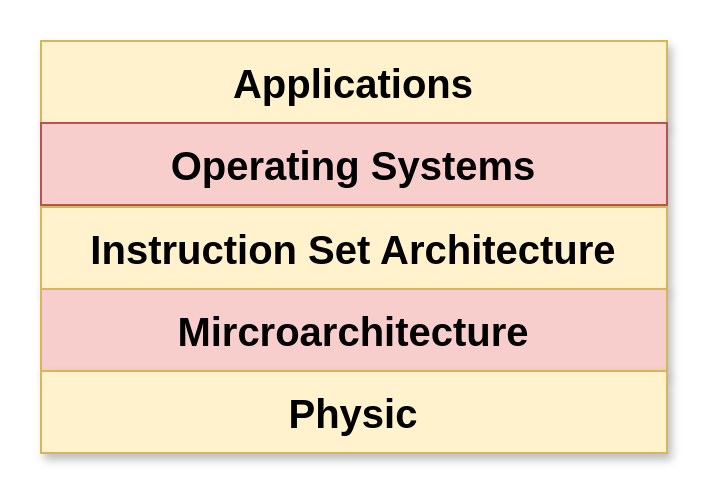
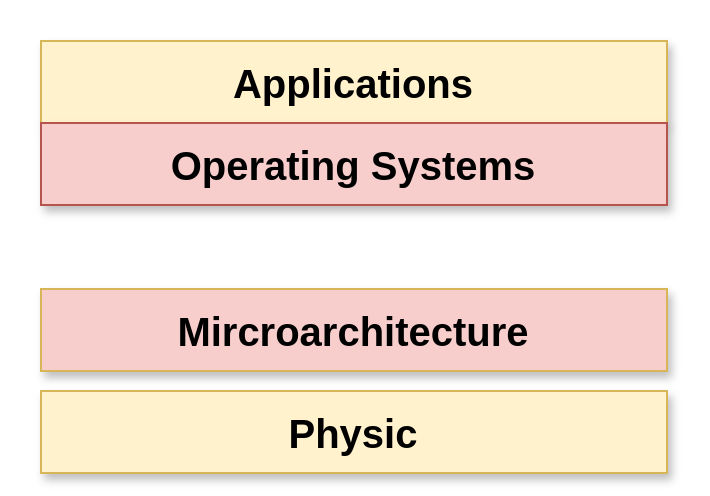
(354, 248) -> none
(354, 412) -> (354, 432)
